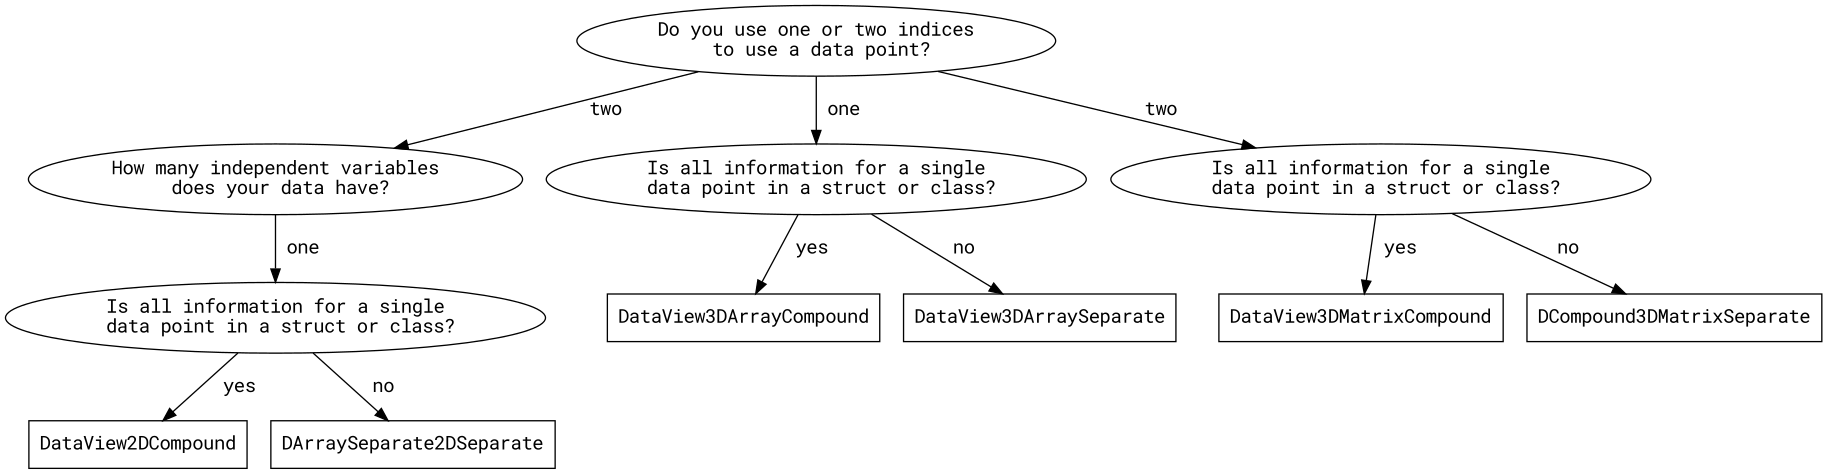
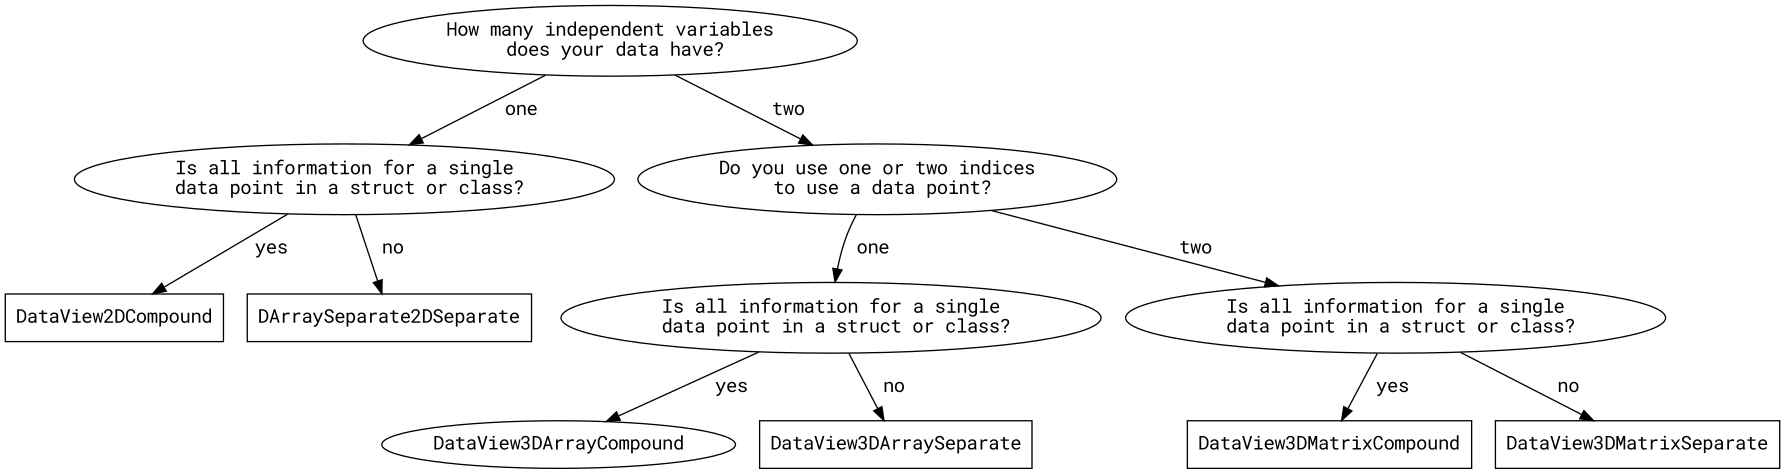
(553, 108) -> (738, 107)
(744, 318) -> (559, 445)
(1674, 318) -> (1638, 445)
